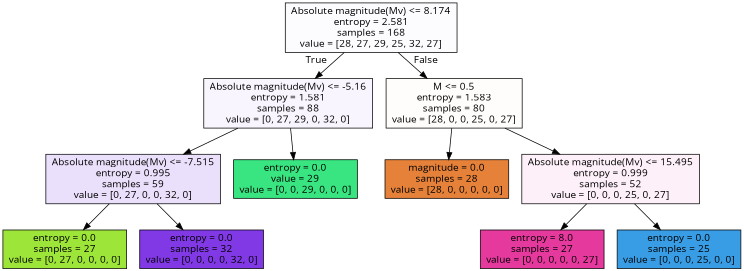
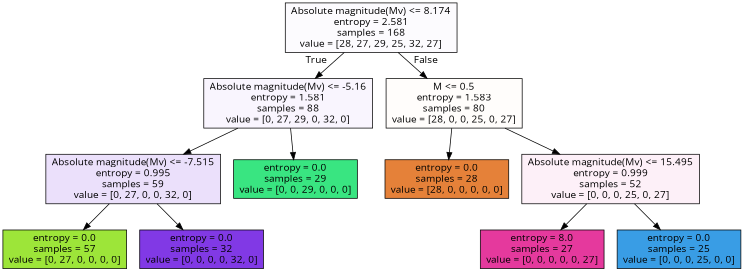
(295, 179) -> (295, 179)
(447, 179) -> (447, 179)
(65, 249) -> (65, 249)
